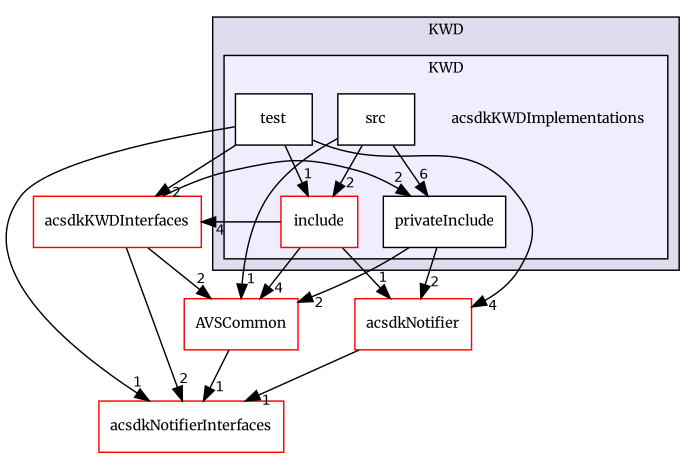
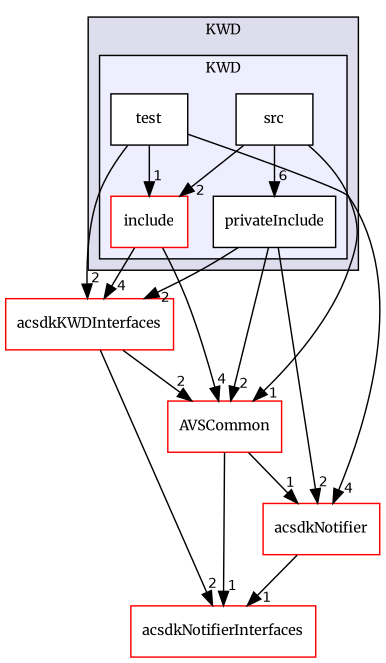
(548, 119) -> none
(280, 162) -> (199, 271)
(15, 208) -> none
(361, 268) -> (268, 473)
